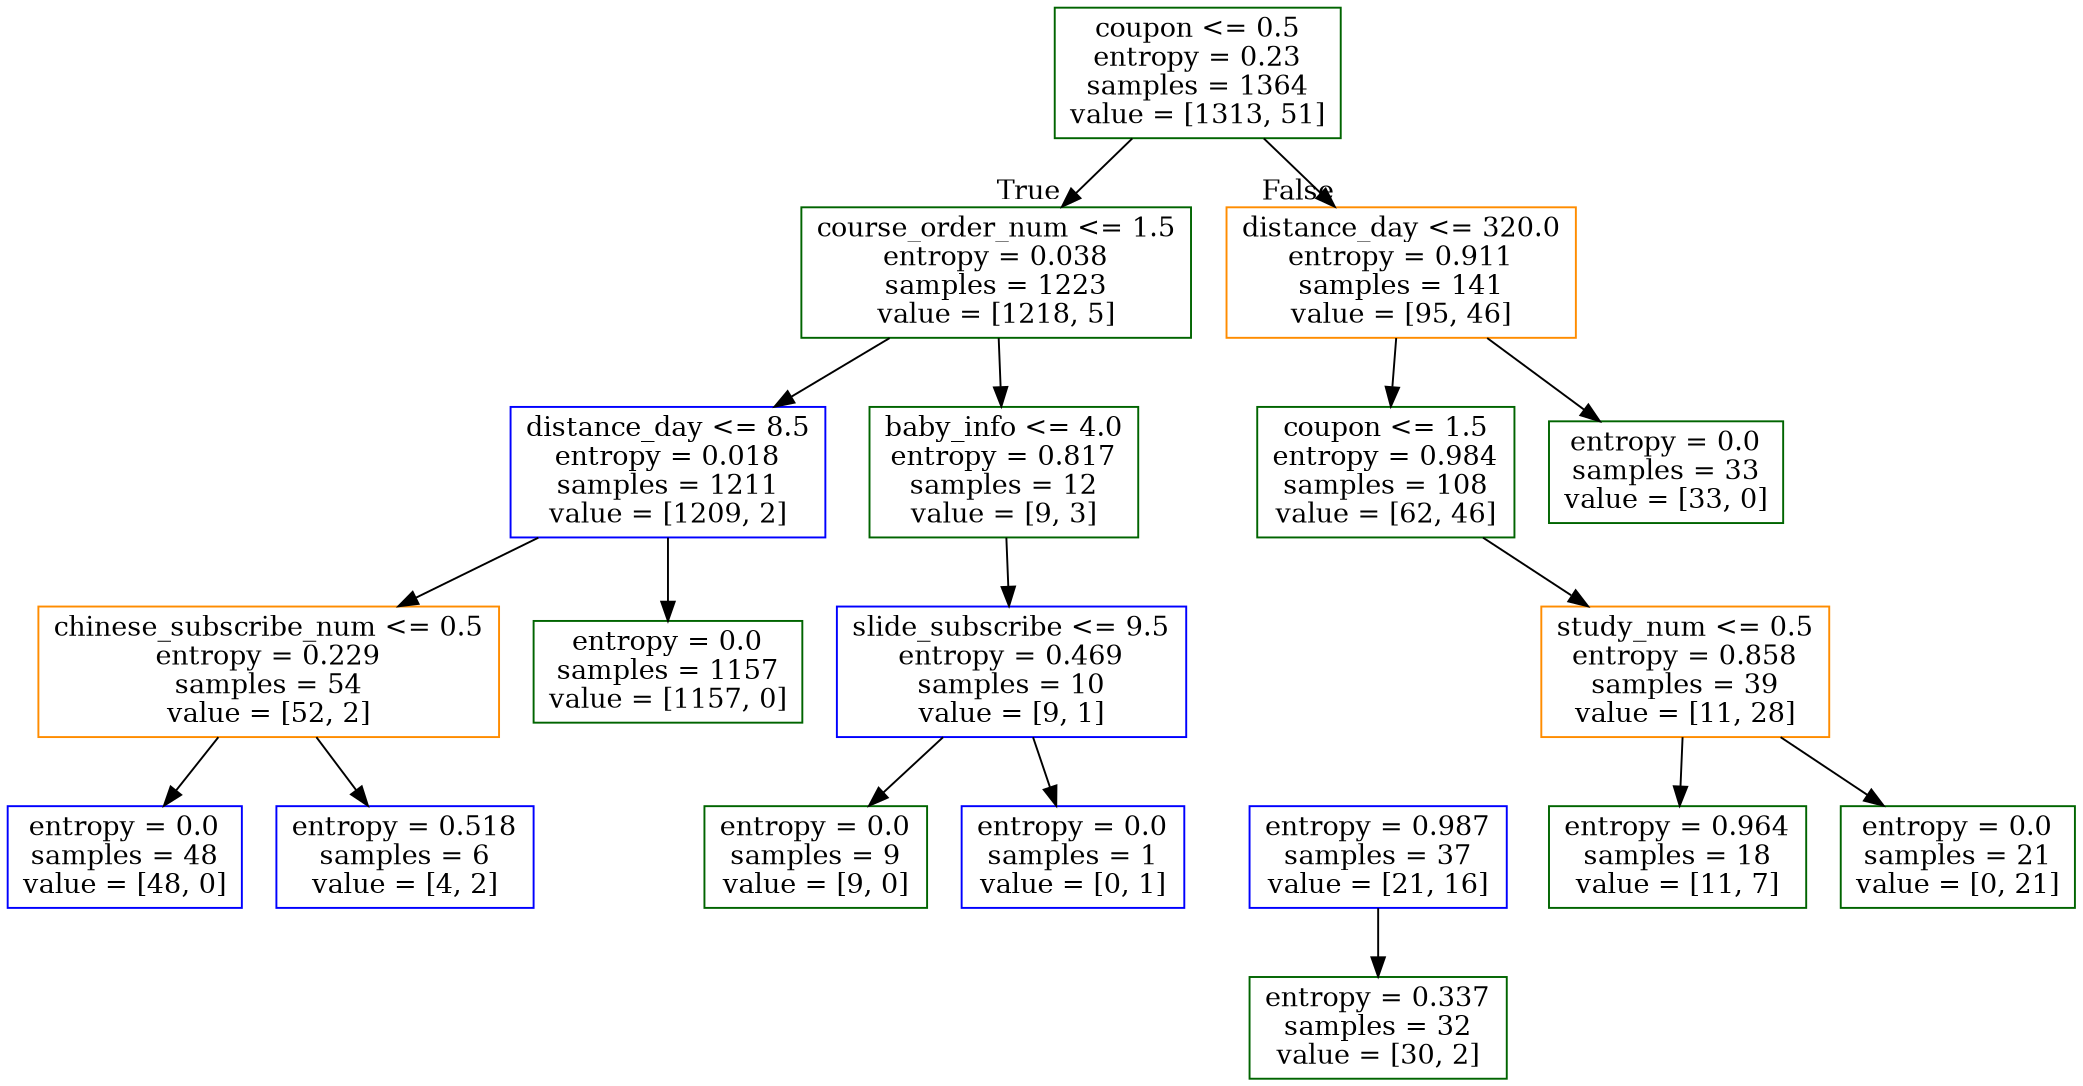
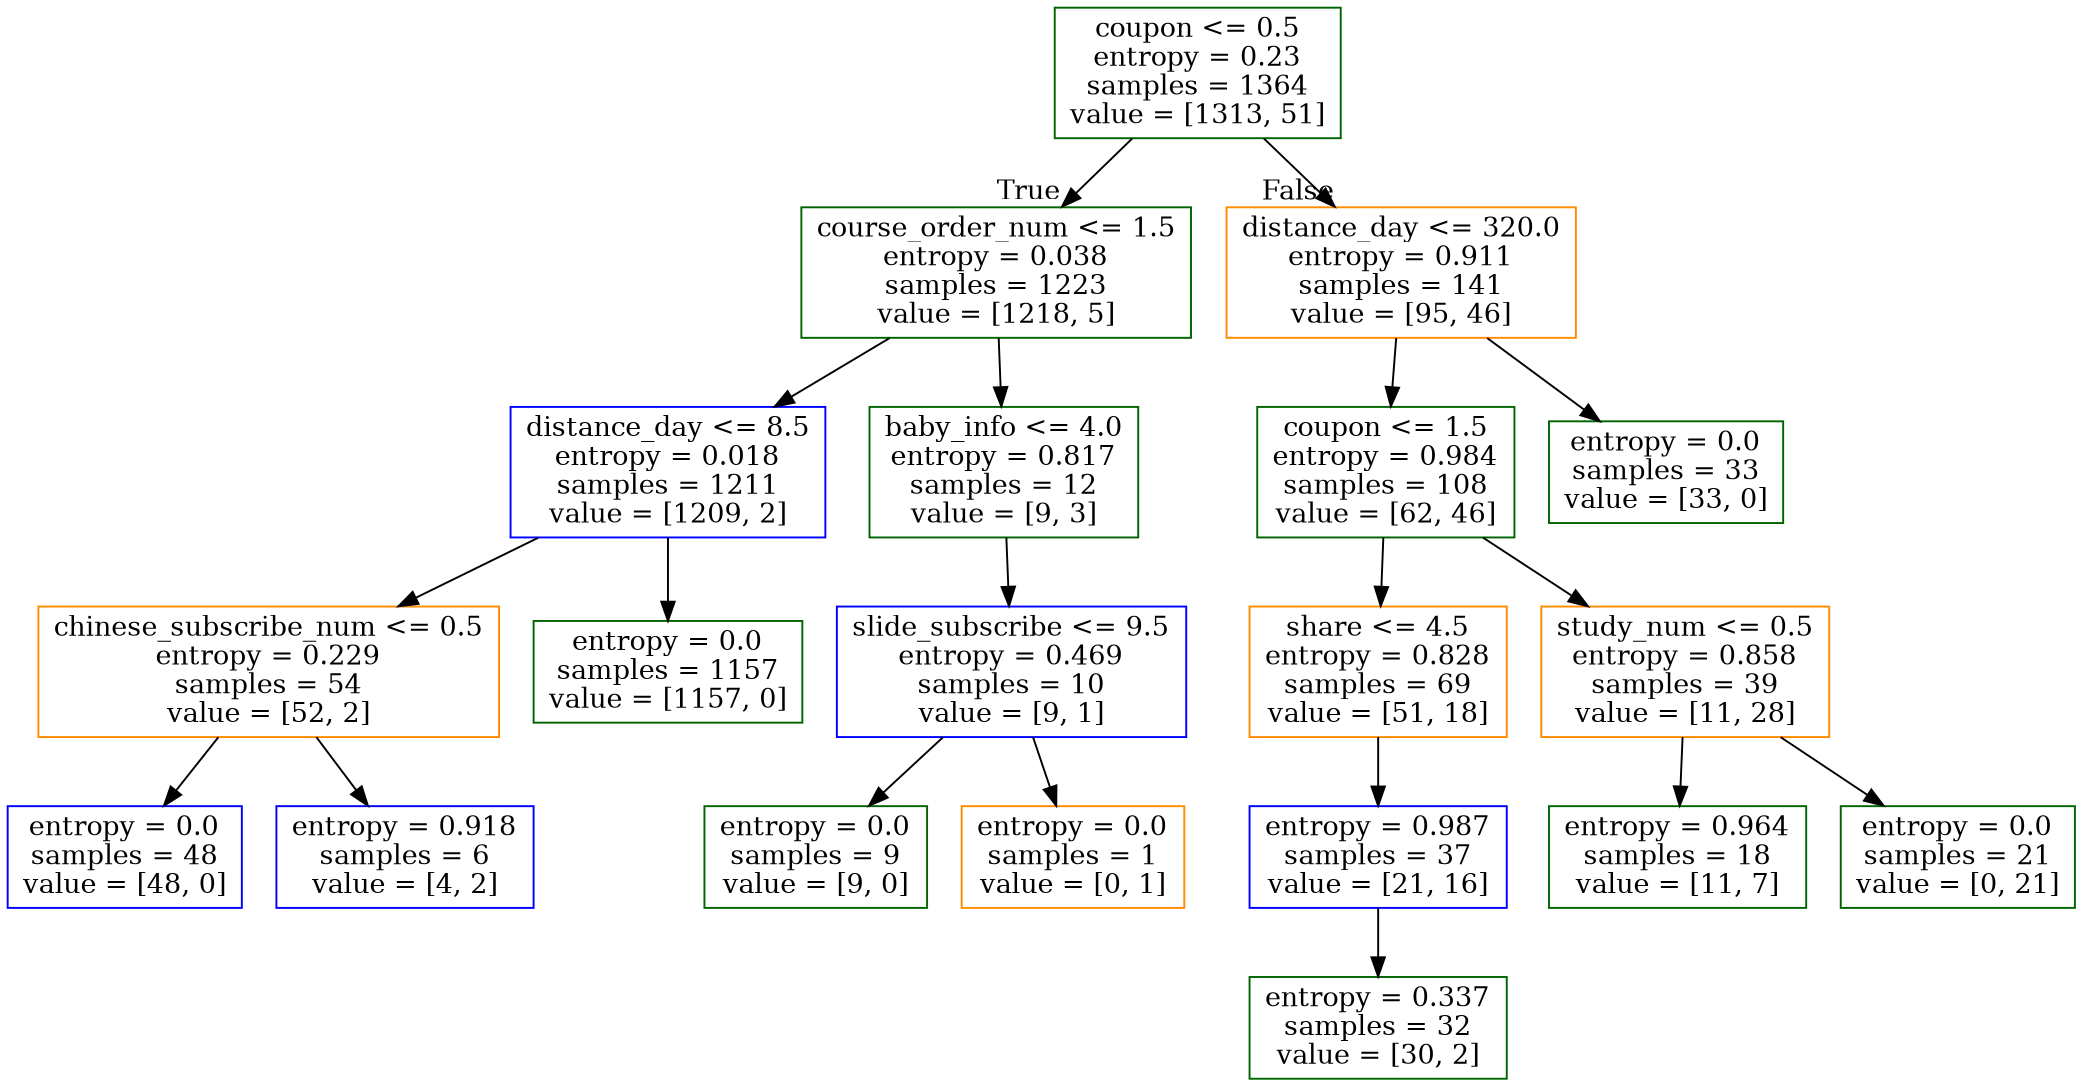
none -> (1378, 672)
(405, 857) -> (405, 857)
(1073, 857) -> (1073, 857)
